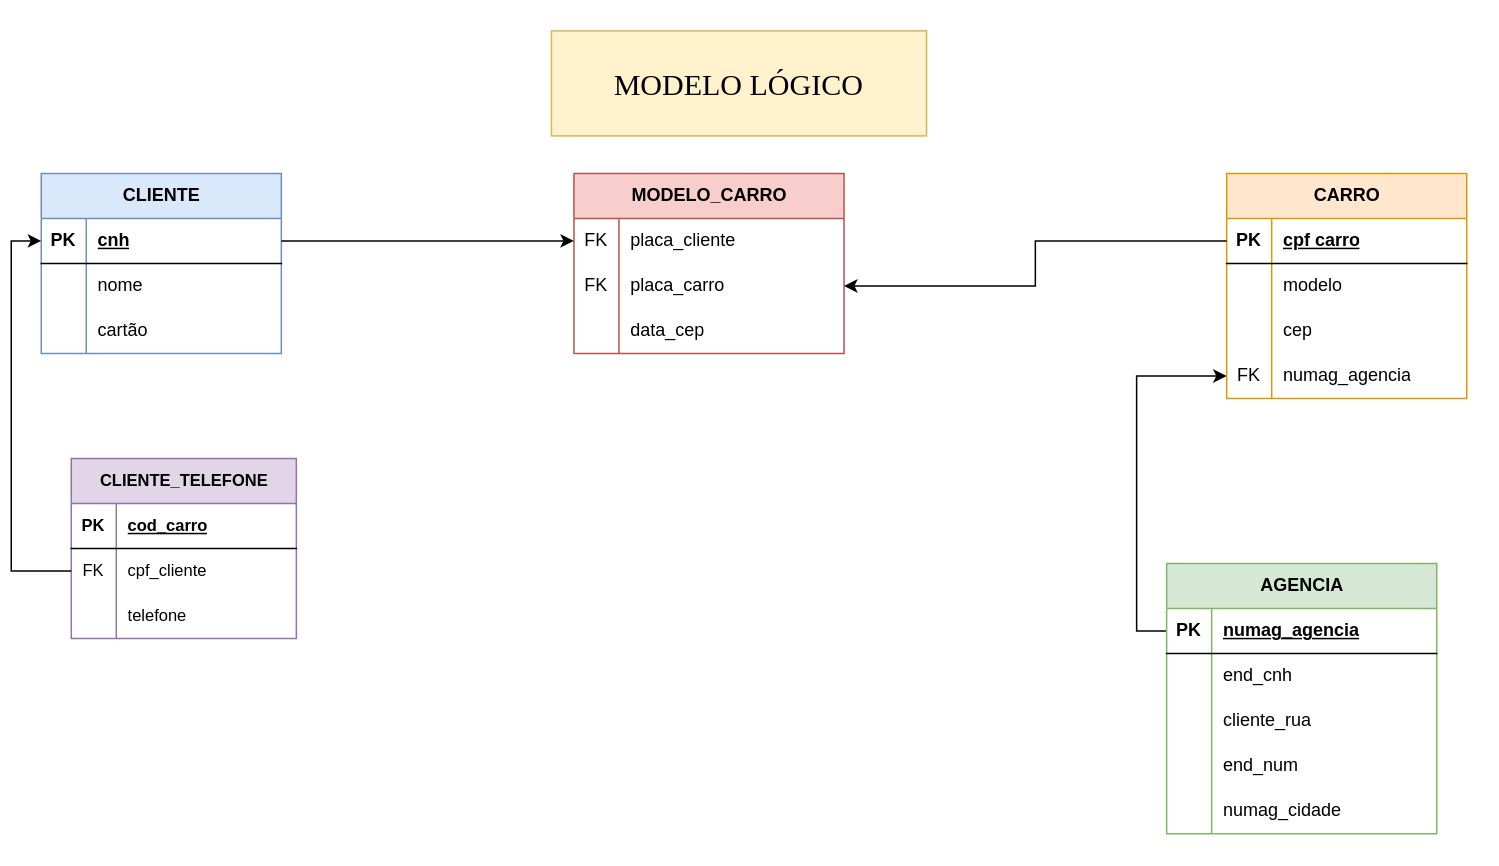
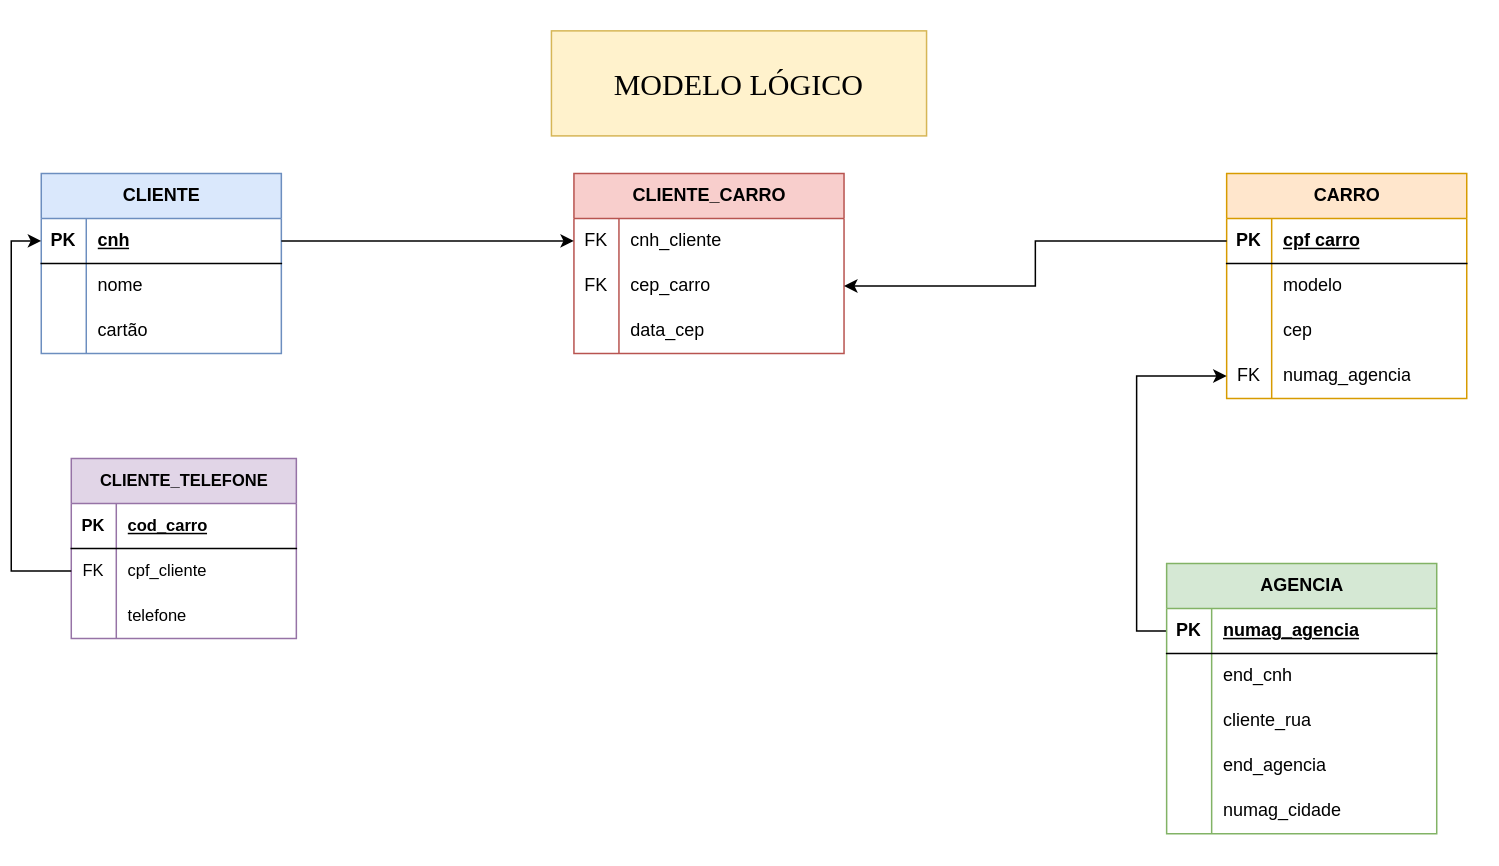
(710, 196) -> (710, 196)
(689, 241) -> (682, 241)
(684, 286) -> (676, 286)
(1259, 766) -> (1276, 766)
